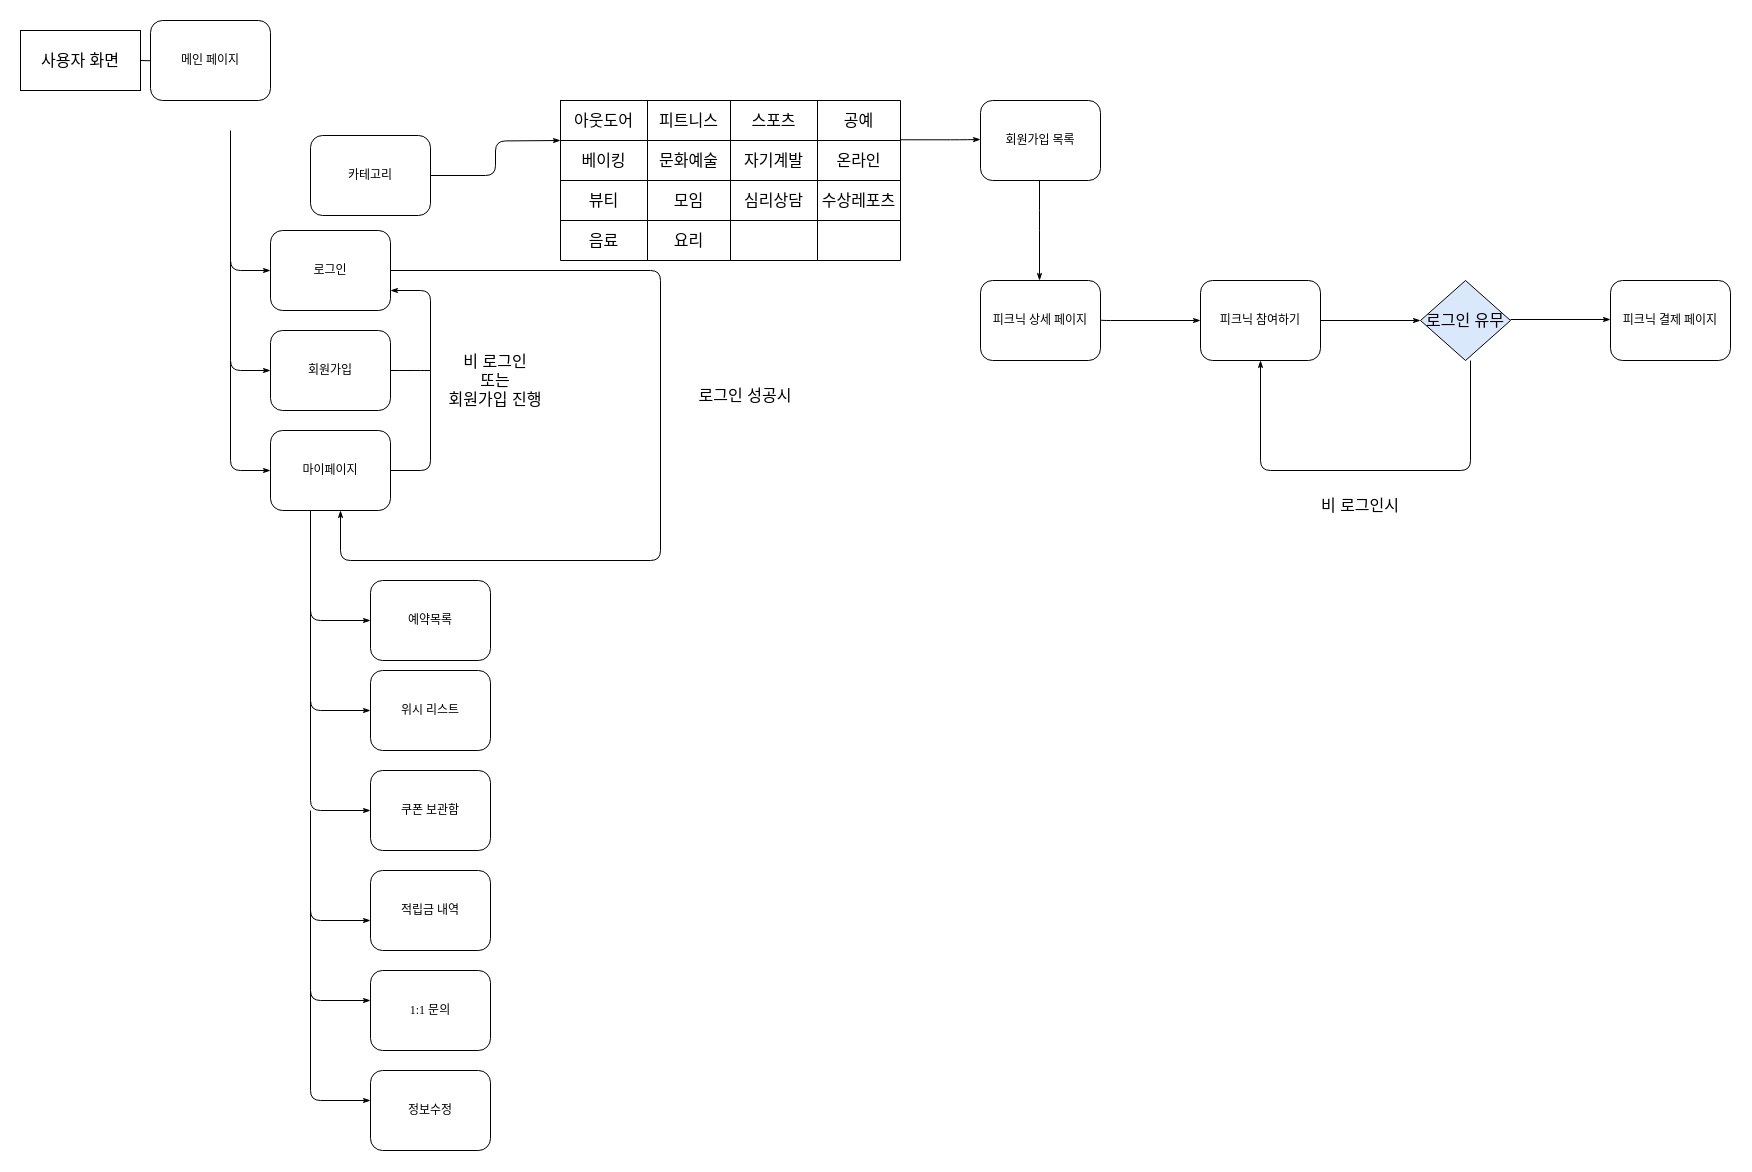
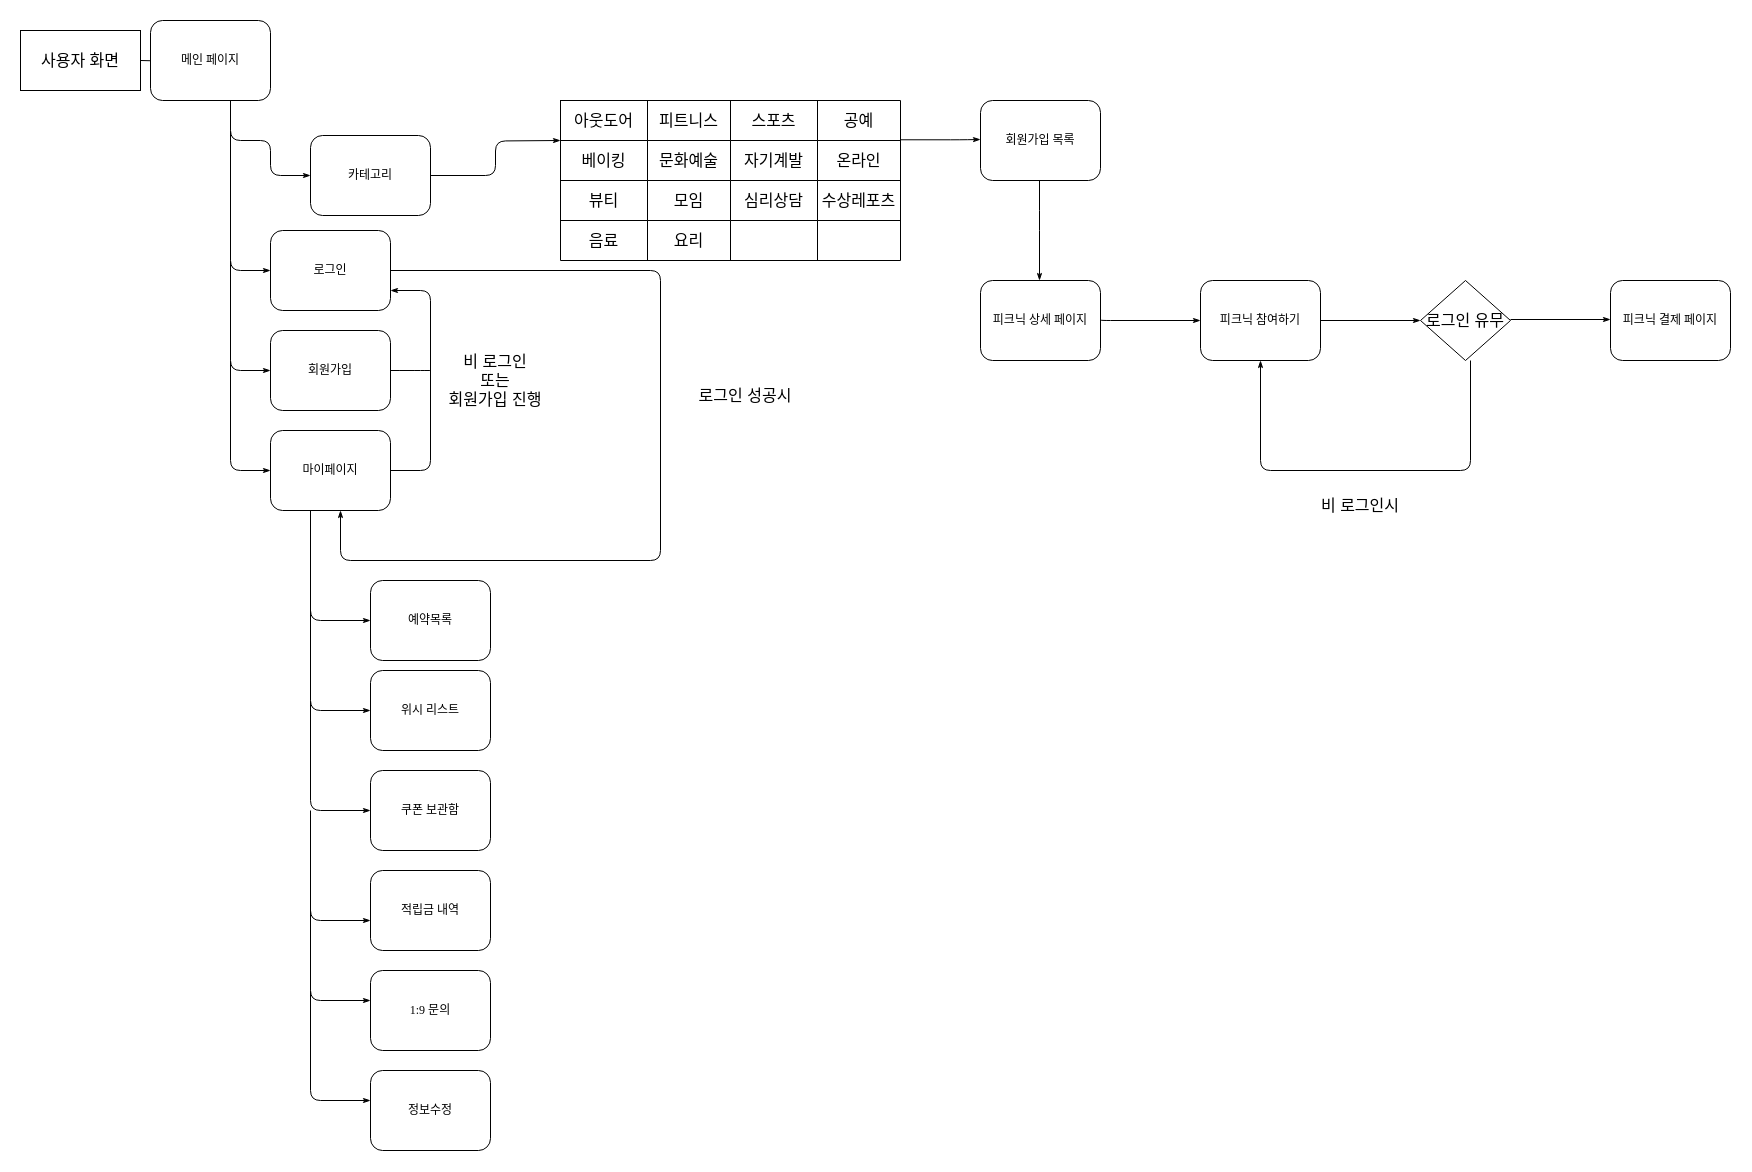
none -> (260, 141)
(1466, 321) -> (1466, 321)
(431, 1011) -> (431, 1011)
